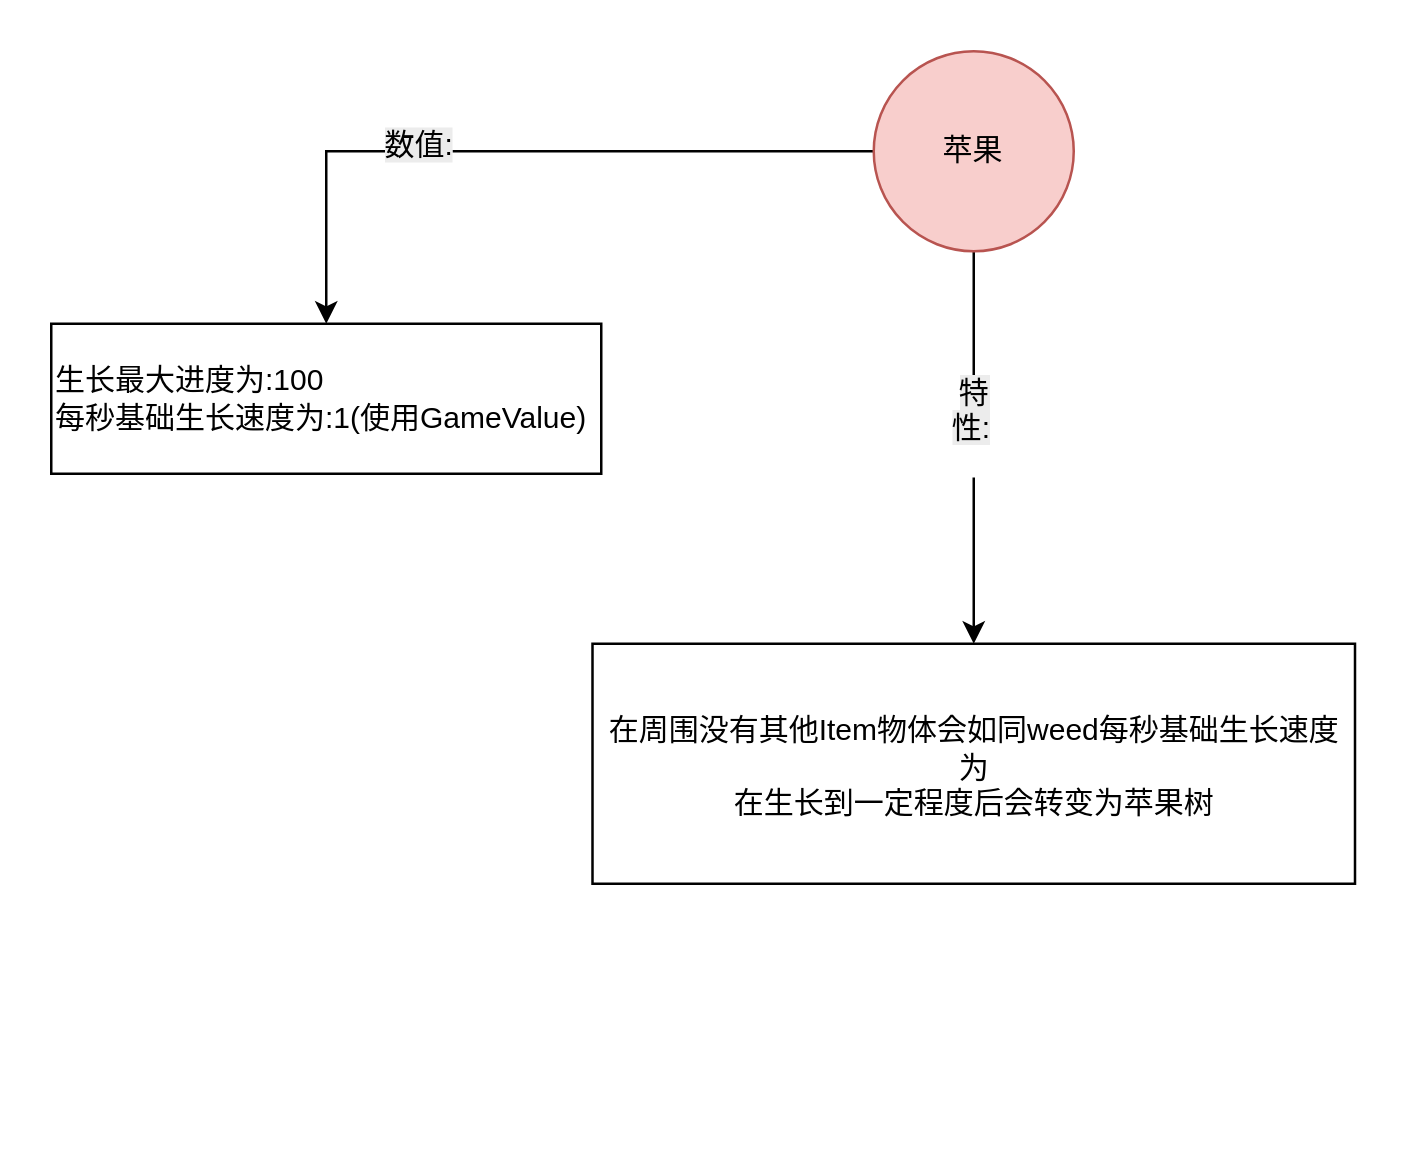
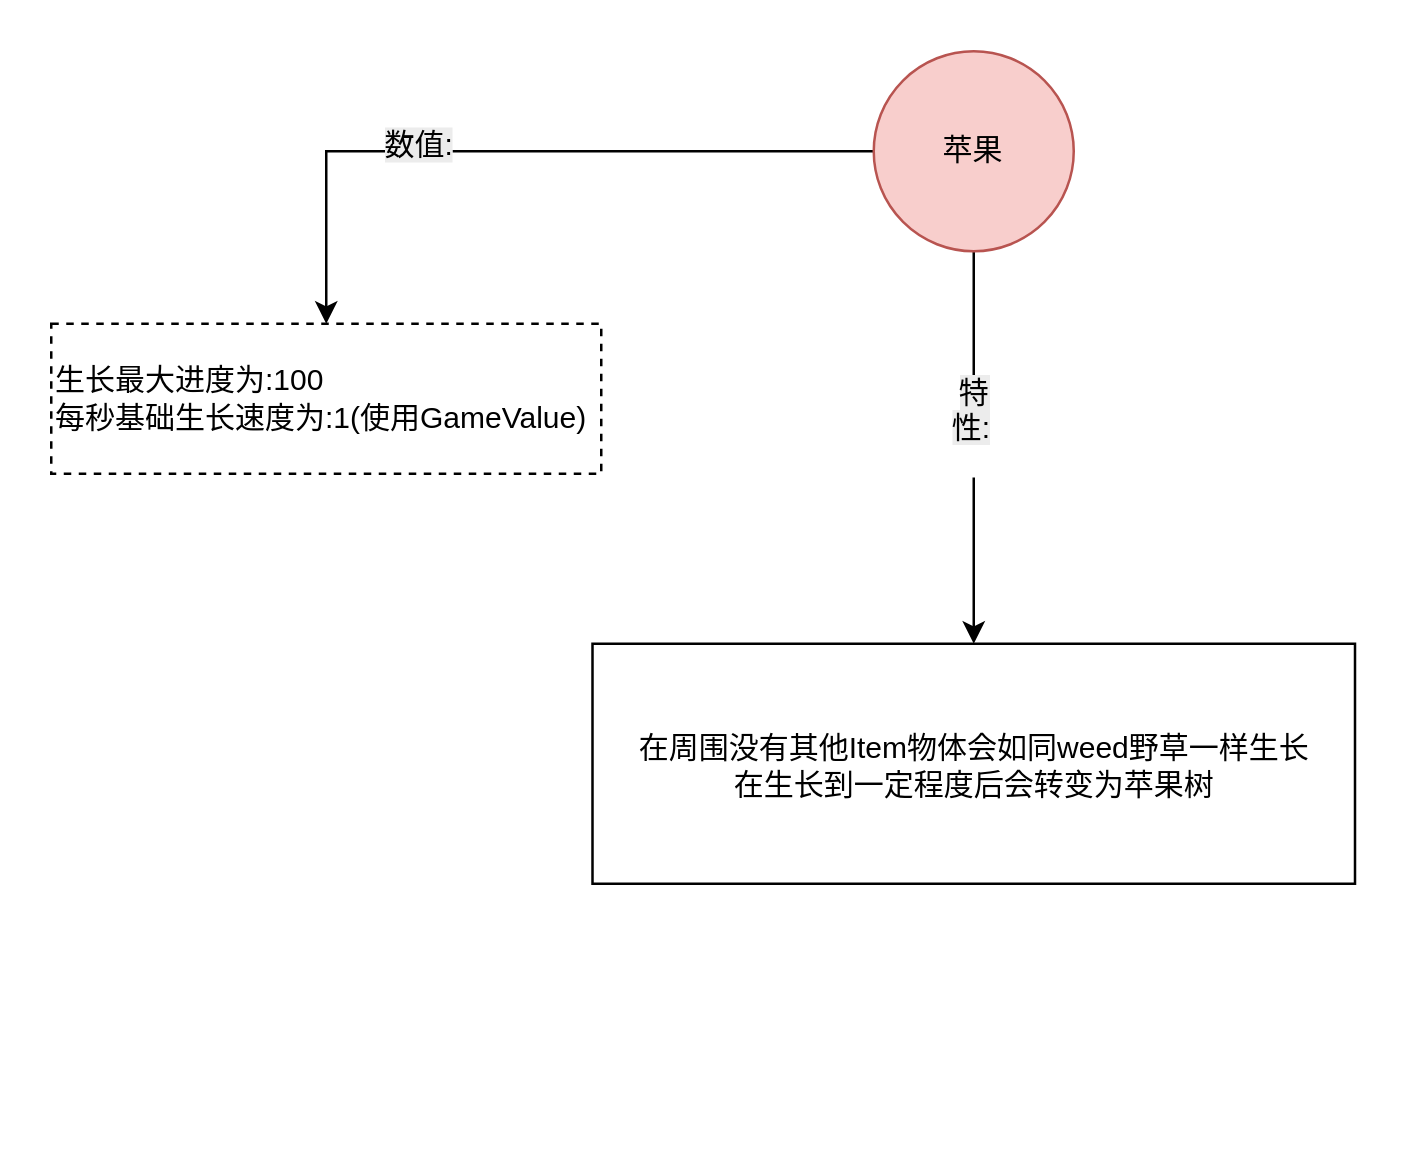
(326, 399) -> (326, 399)
(975, 764) -> (975, 764)
